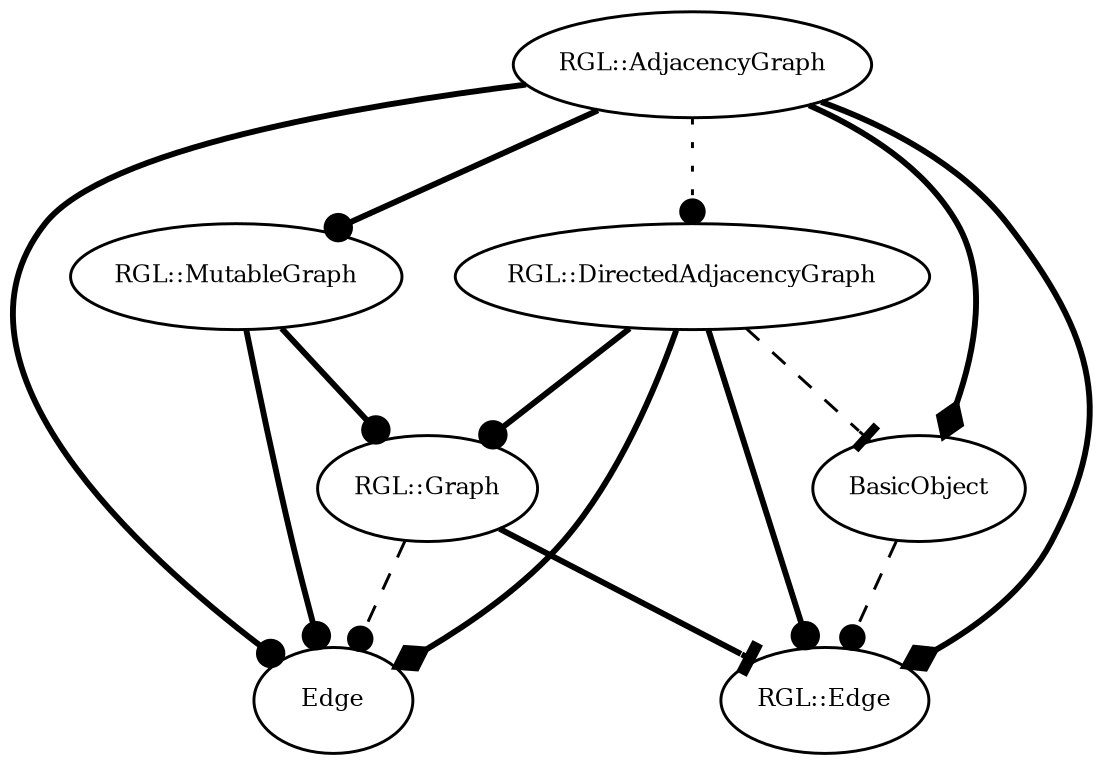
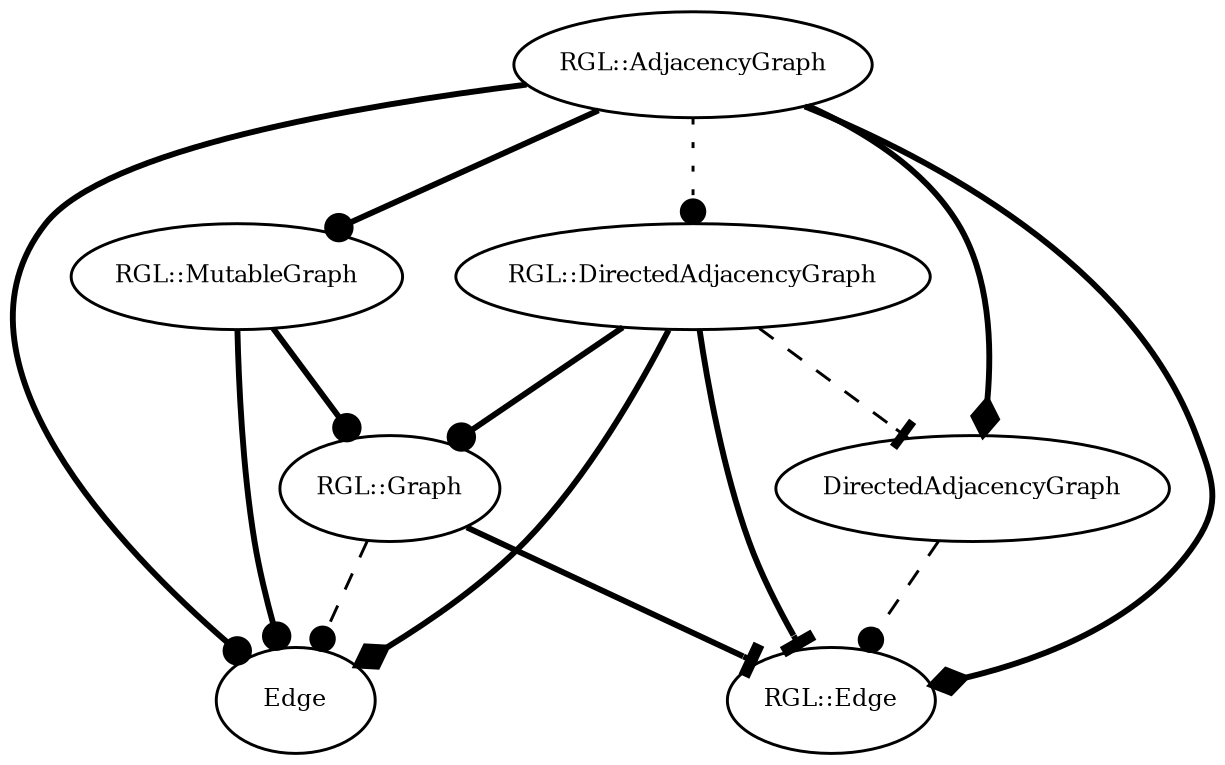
(755, 477) -> (732, 487)
(919, 489) -> (973, 489)
